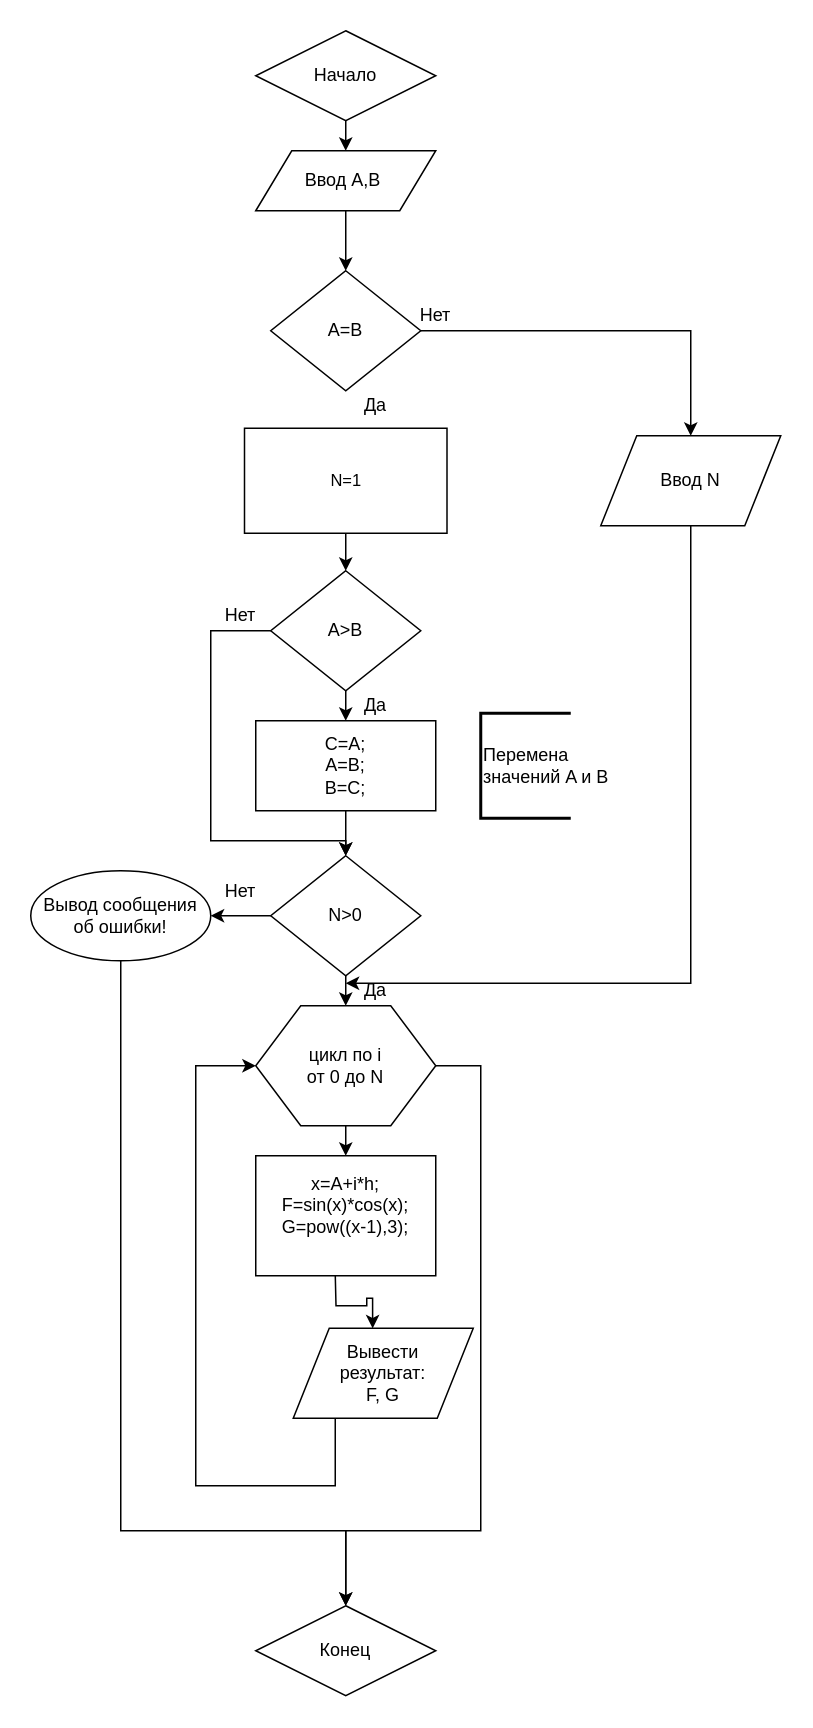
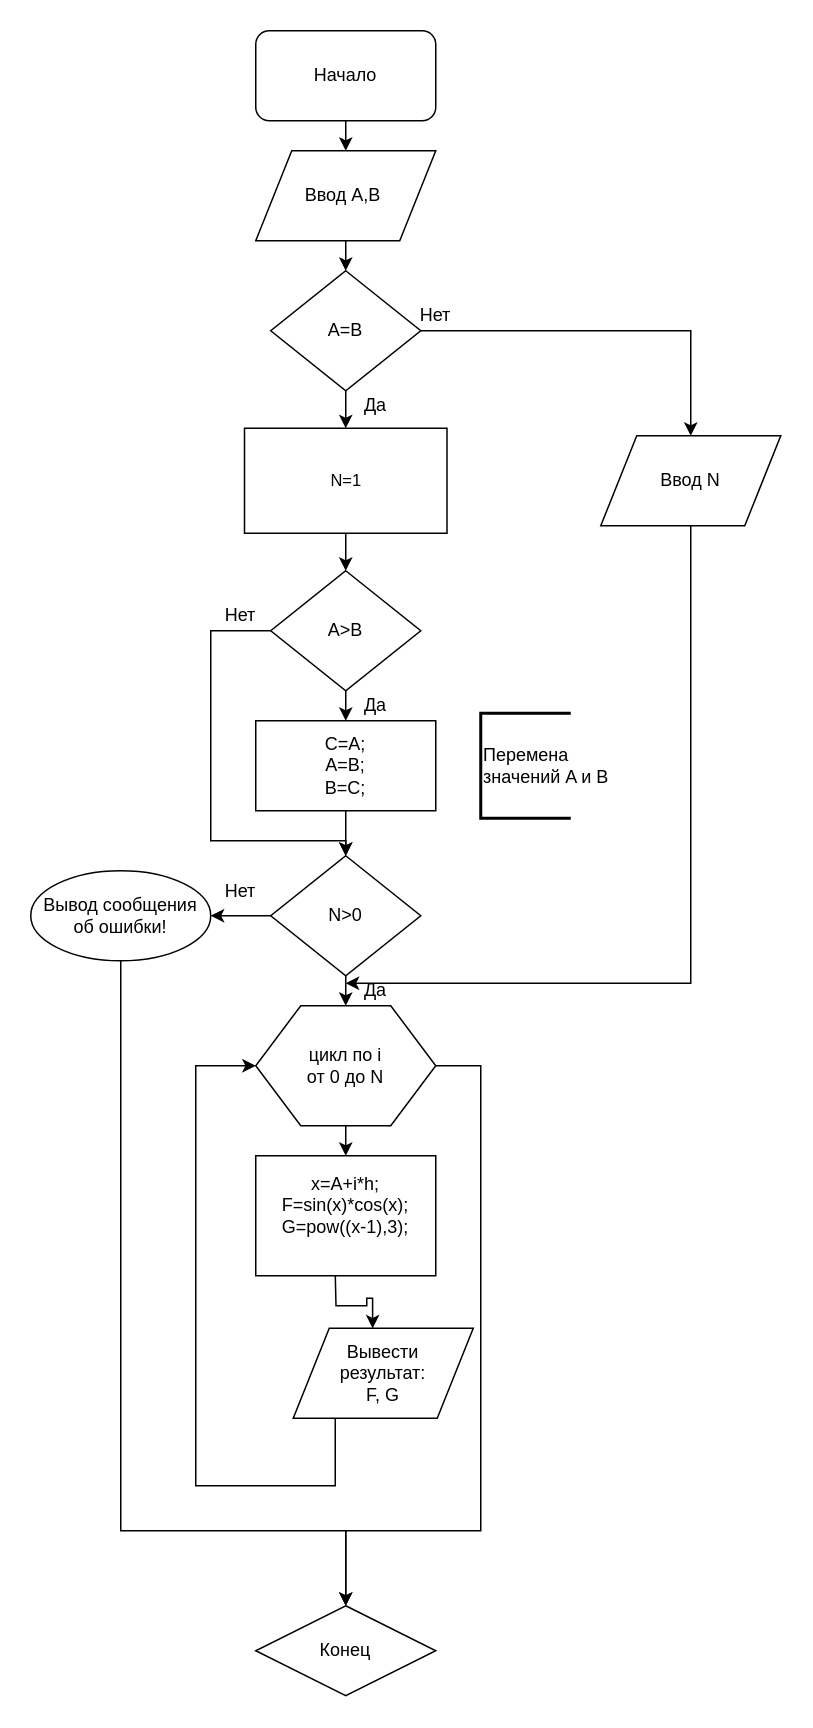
(346, 76) -> (346, 76)
(346, 181) -> (346, 196)
none -> (346, 404)
